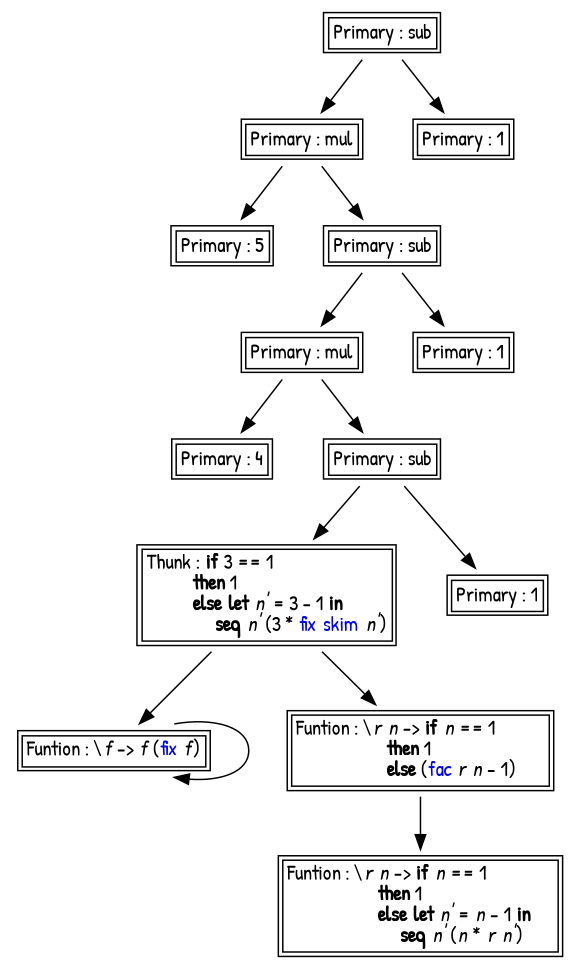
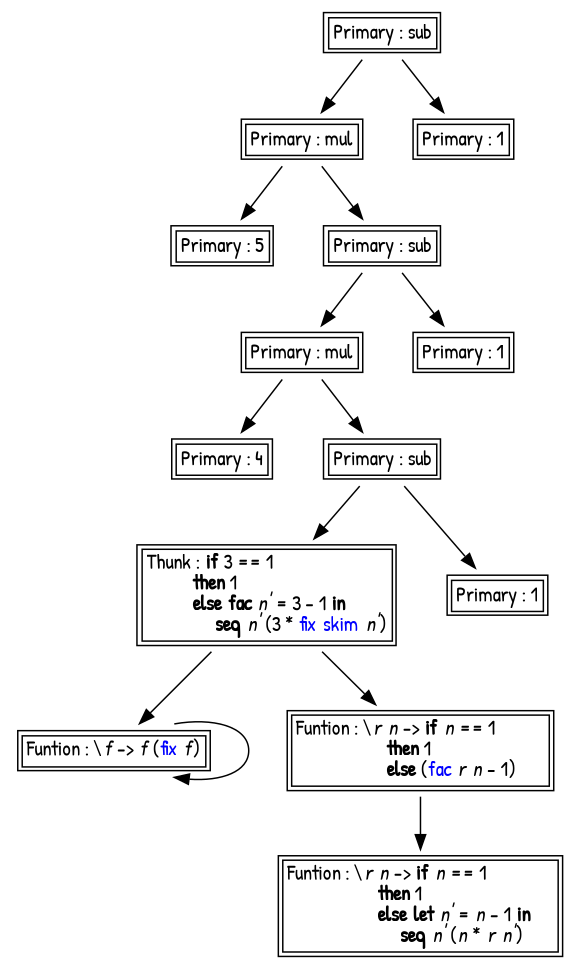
(238, 604) -> (240, 604)
